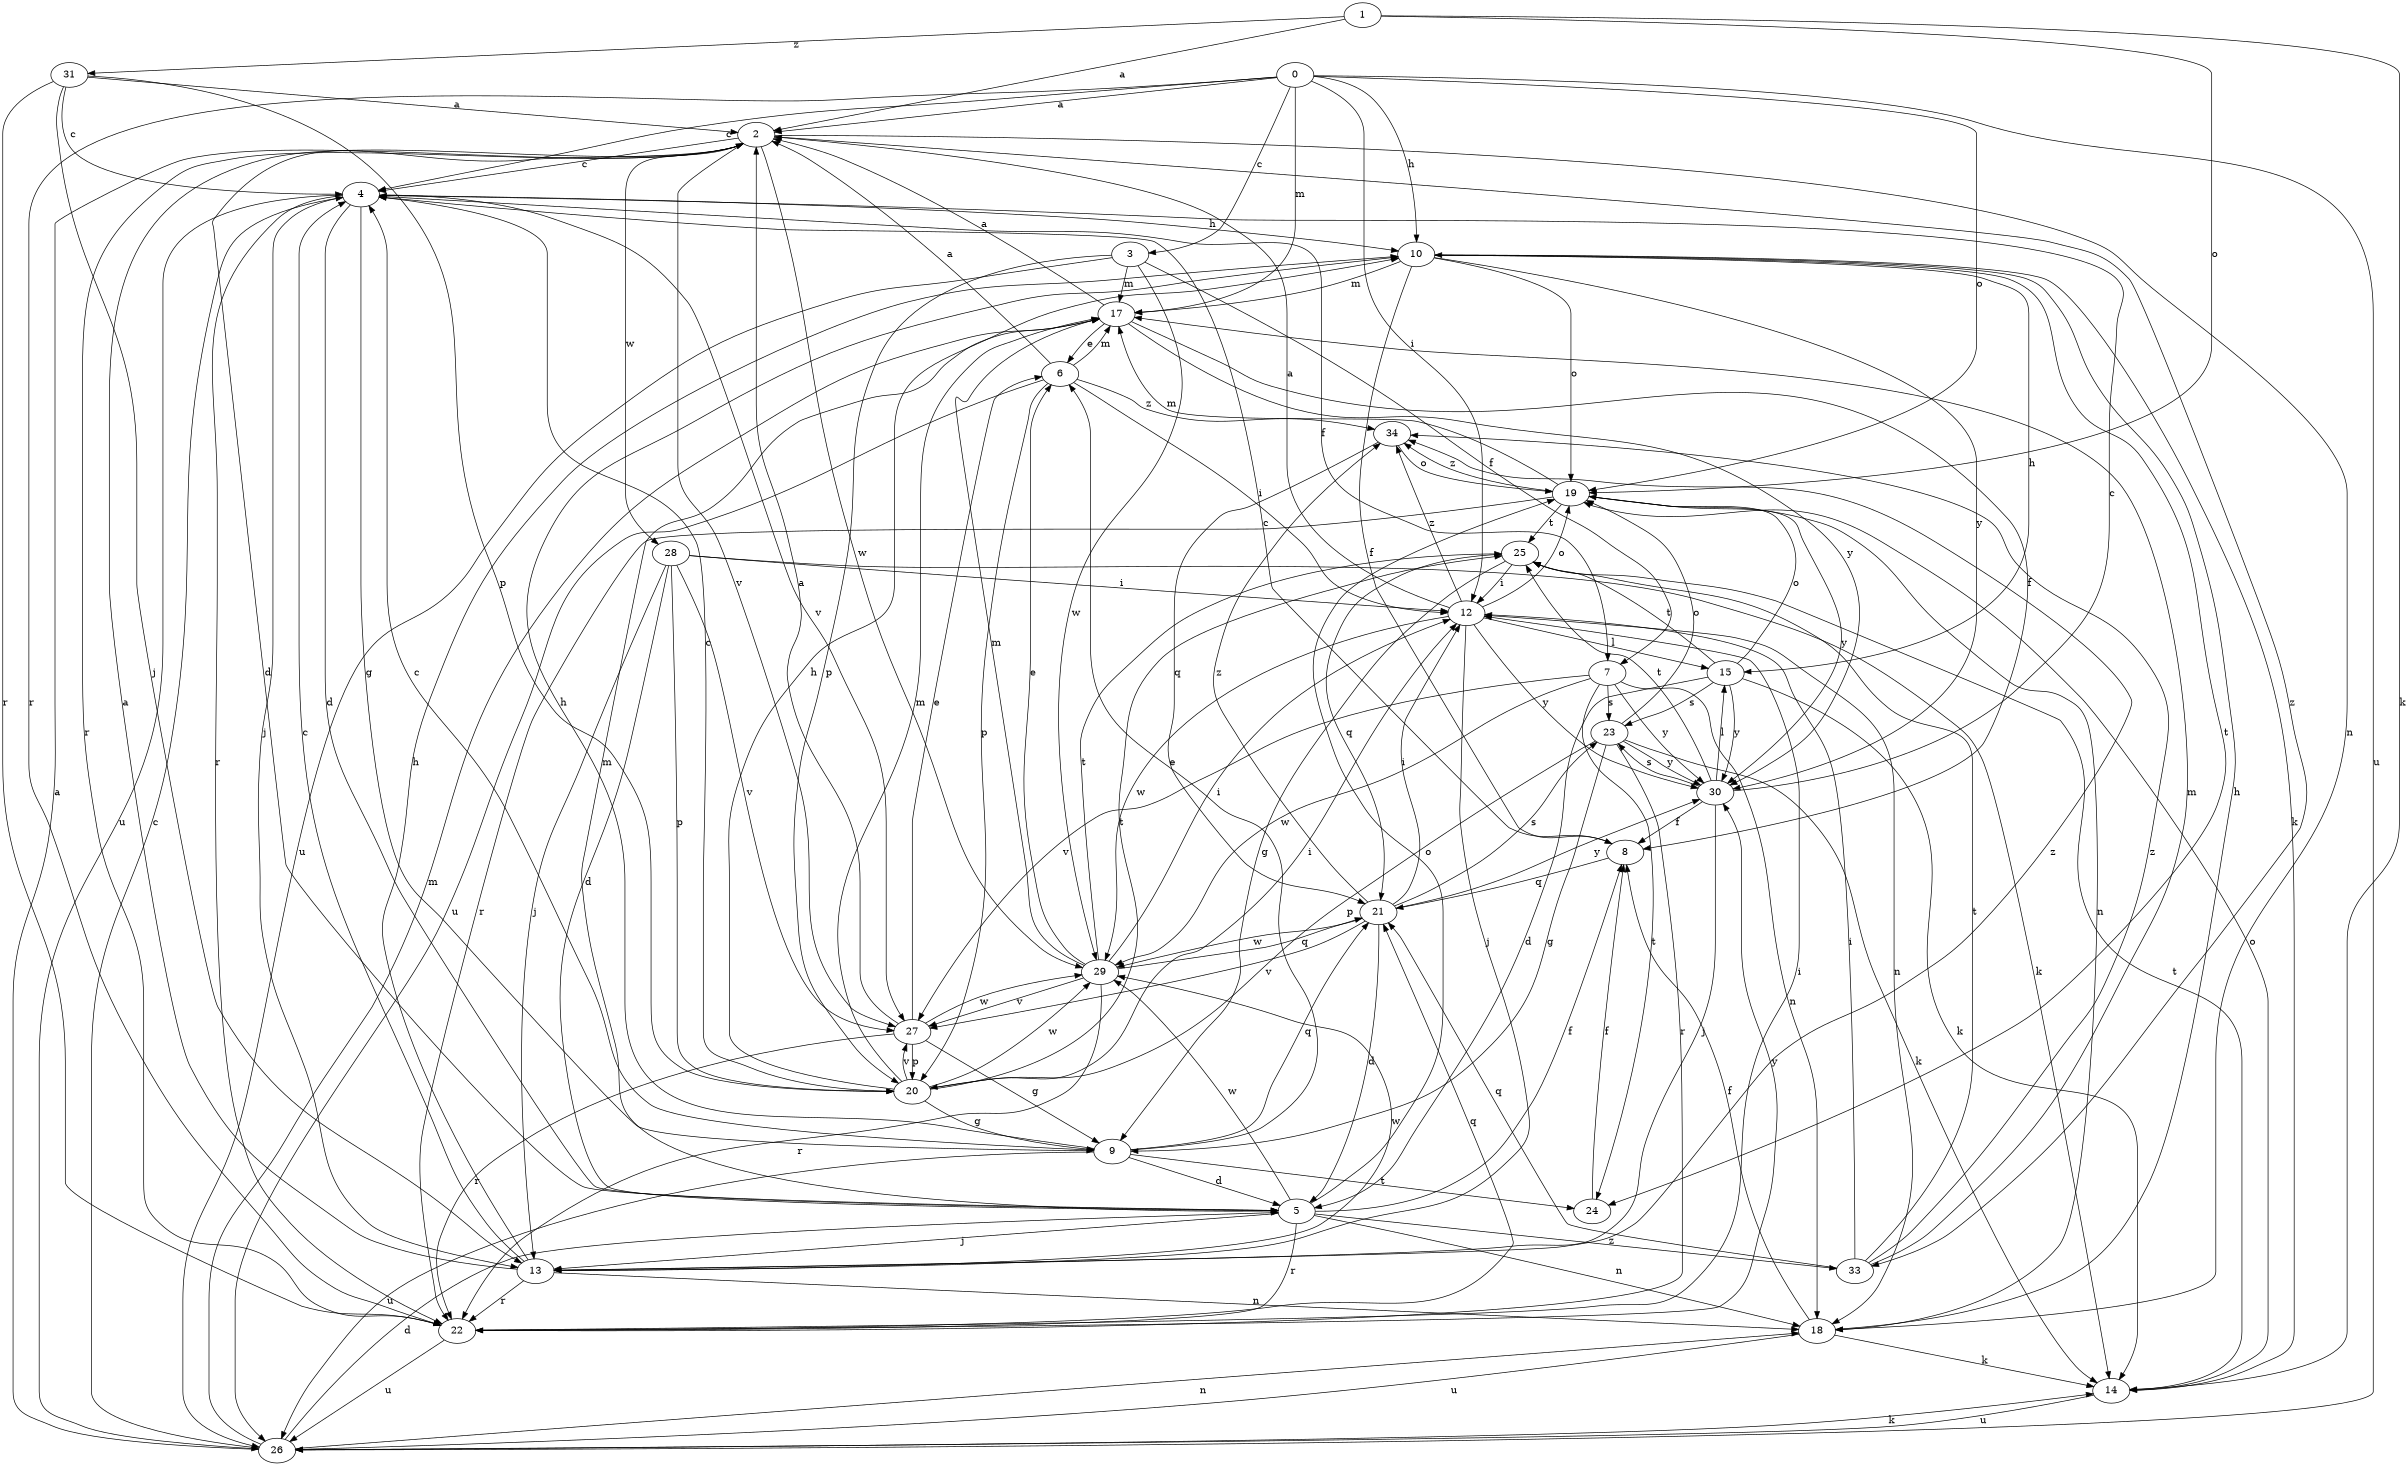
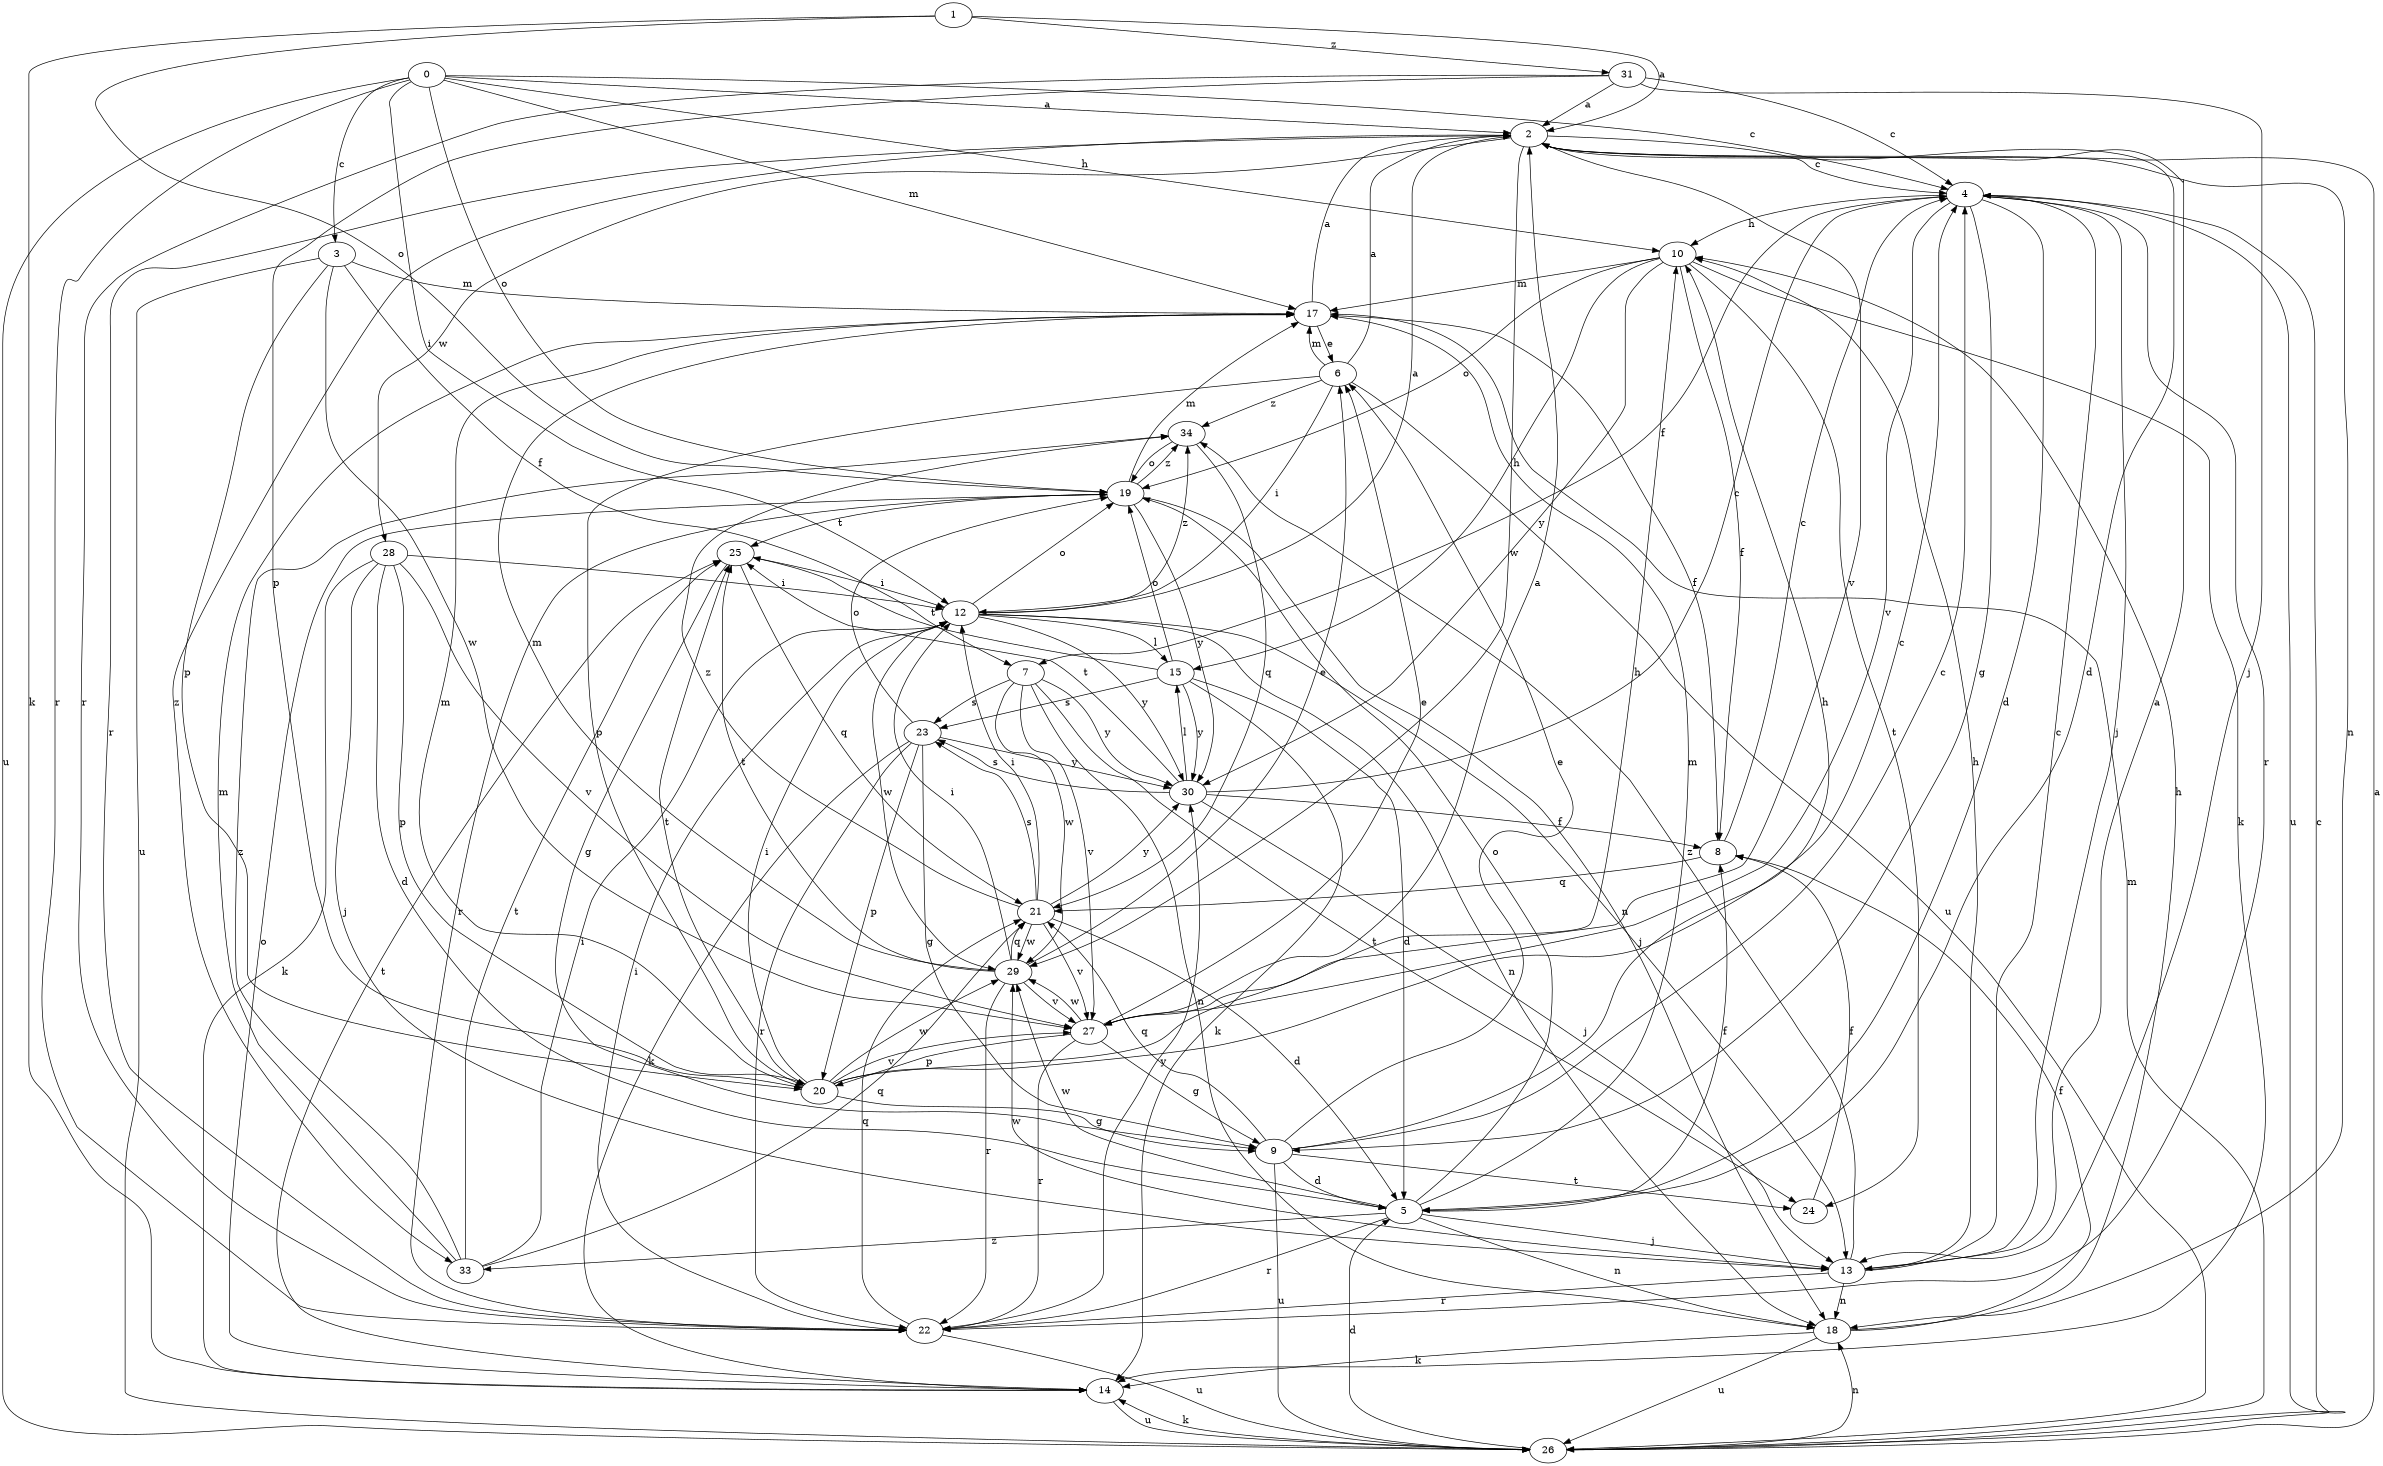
(1631, 443) -> none
(1075, 592) -> (524, 810)
